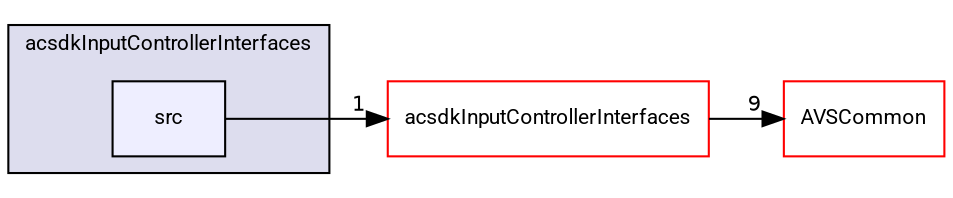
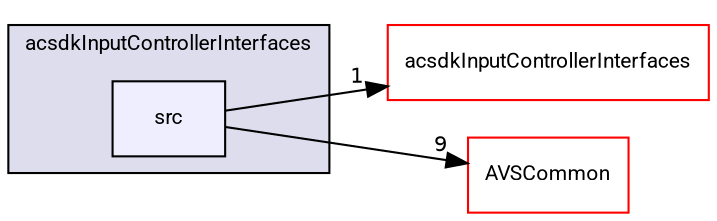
(736, 119) -> (347, 145)
